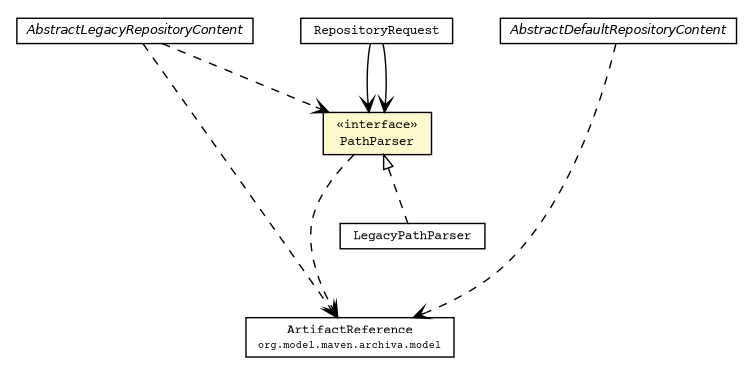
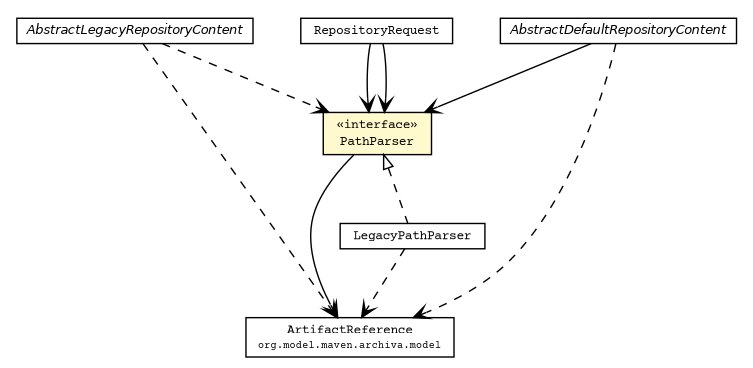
none -> (515, 75)
(312, 225) -> (312, 225)
none -> (387, 277)
